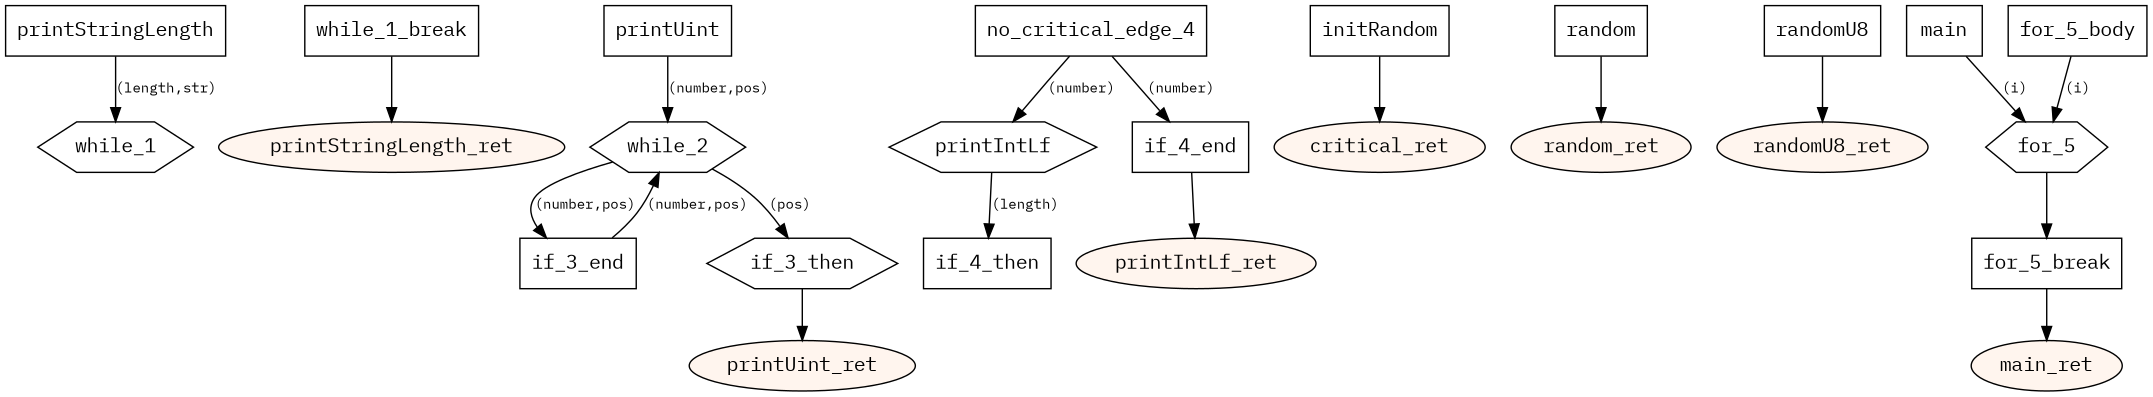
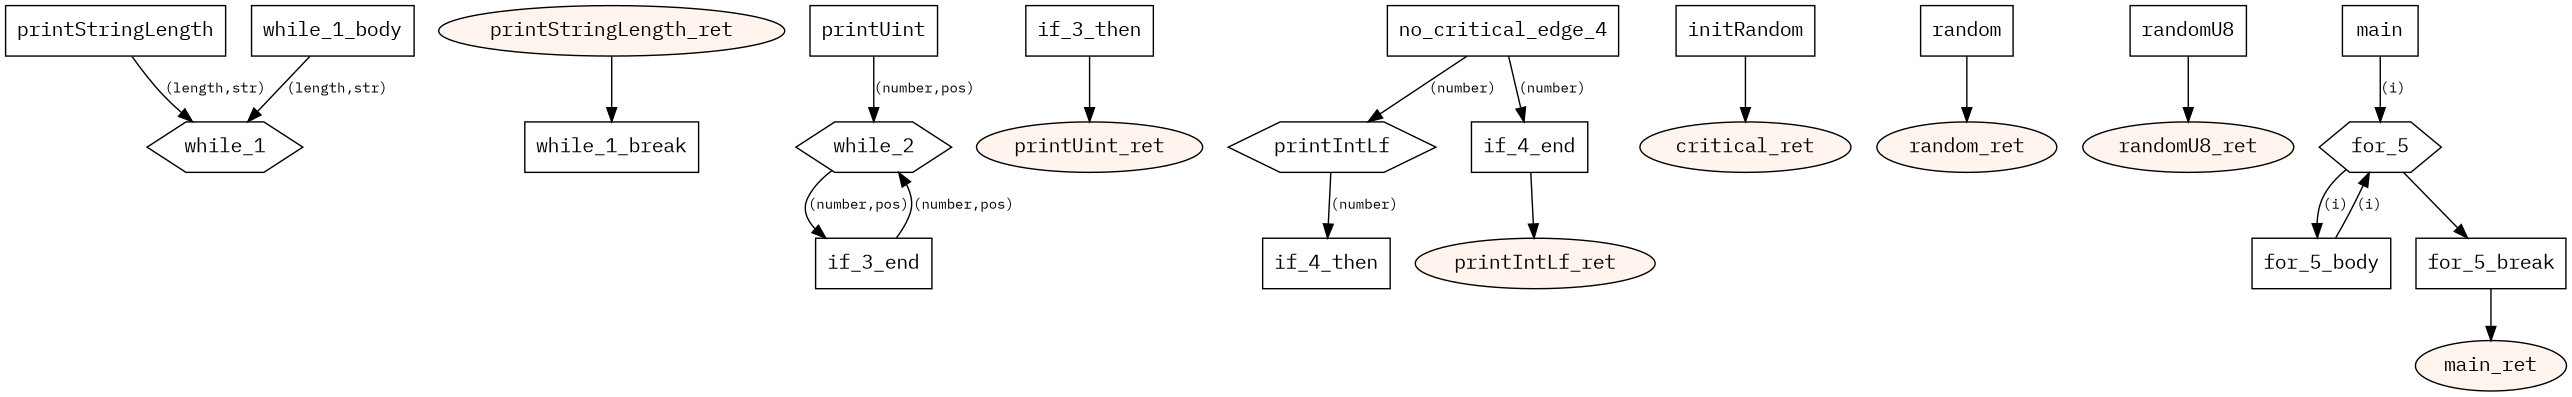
none -> (333, 31)
(392, 82) -> (612, 82)
(749, 193) -> none
none -> (2325, 193)
(1026, 205) -> (1365, 205)
(802, 263) -> (1090, 31)
